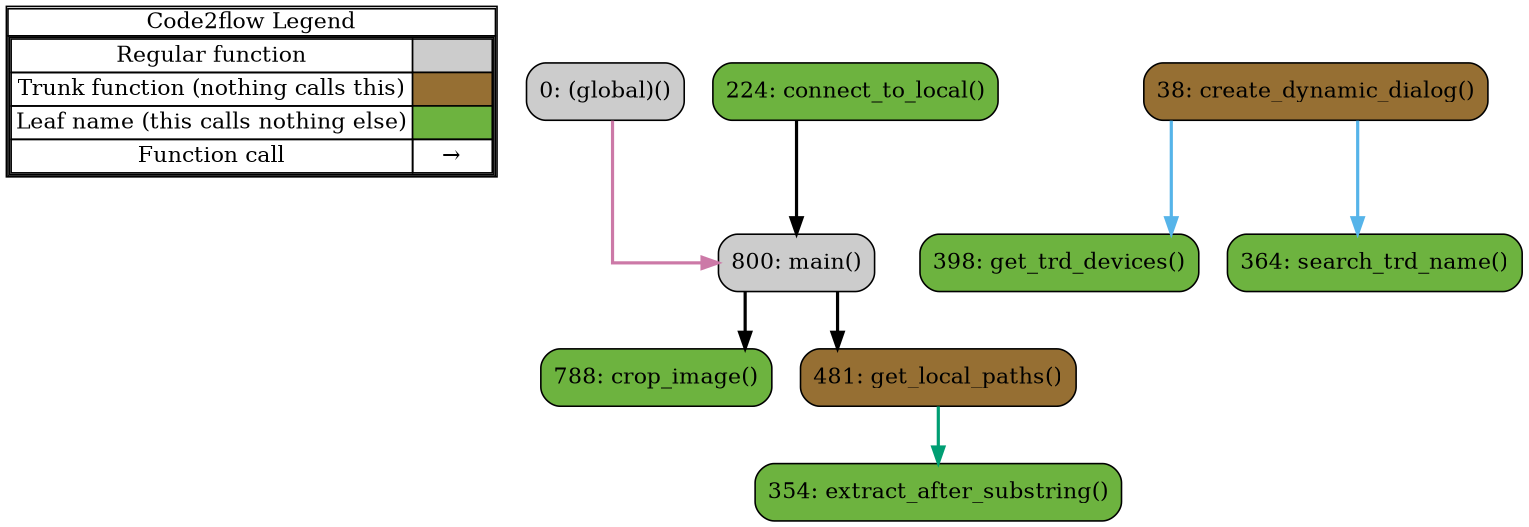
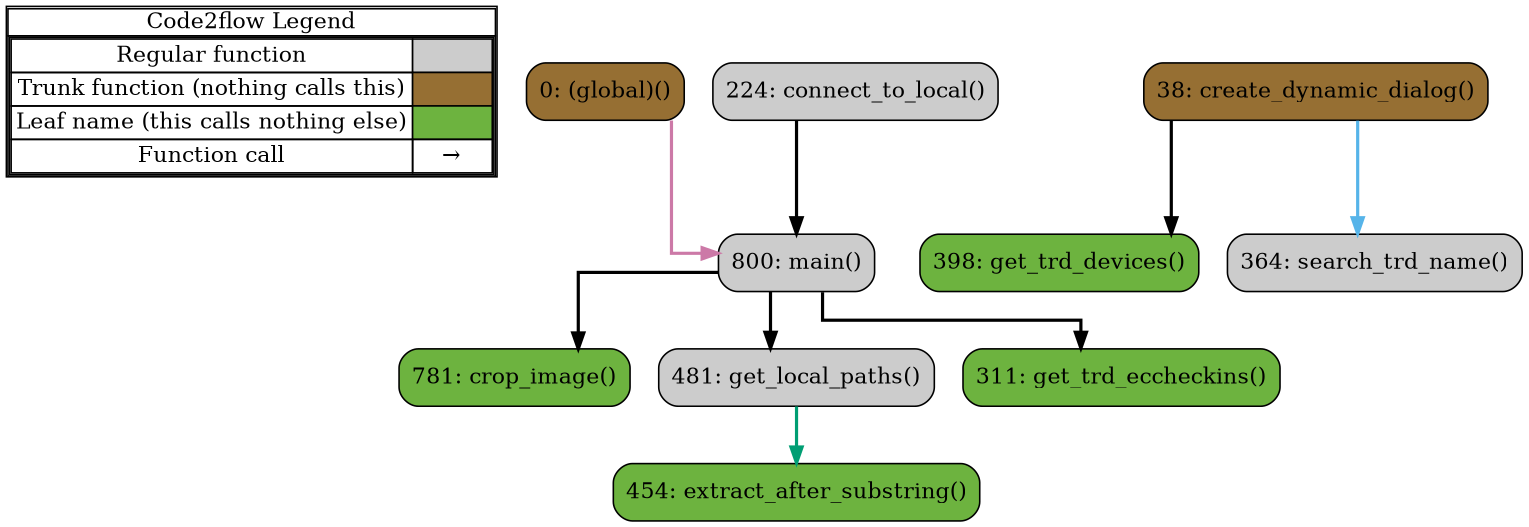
(605, 92) -> (605, 92)
(855, 92) -> (855, 92)
(1171, 169) -> (1171, 169)
(1375, 263) -> (1375, 263)
(656, 378) -> (515, 378)
(938, 378) -> (797, 378)
none -> (1122, 378)
(938, 492) -> (797, 492)
